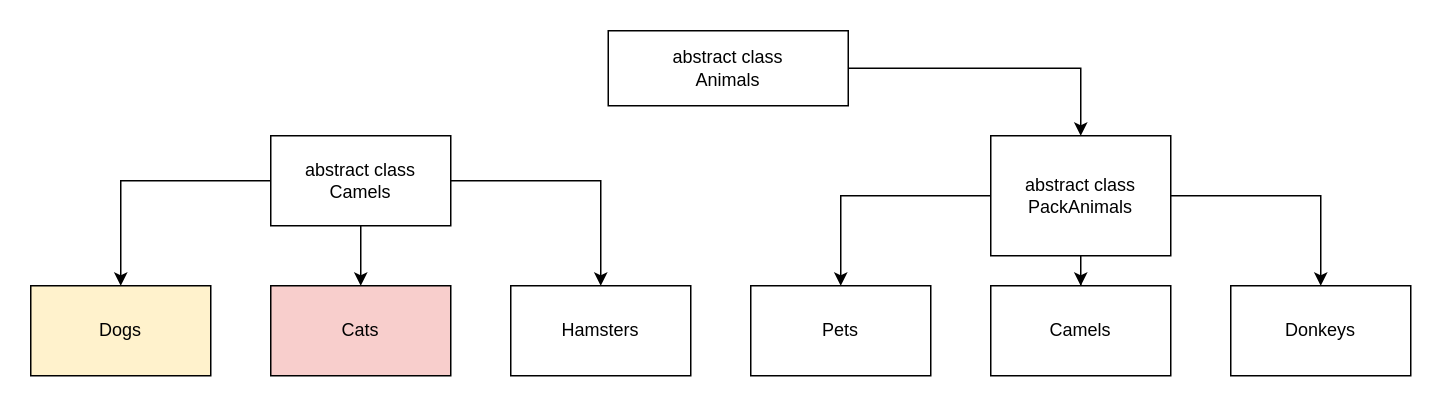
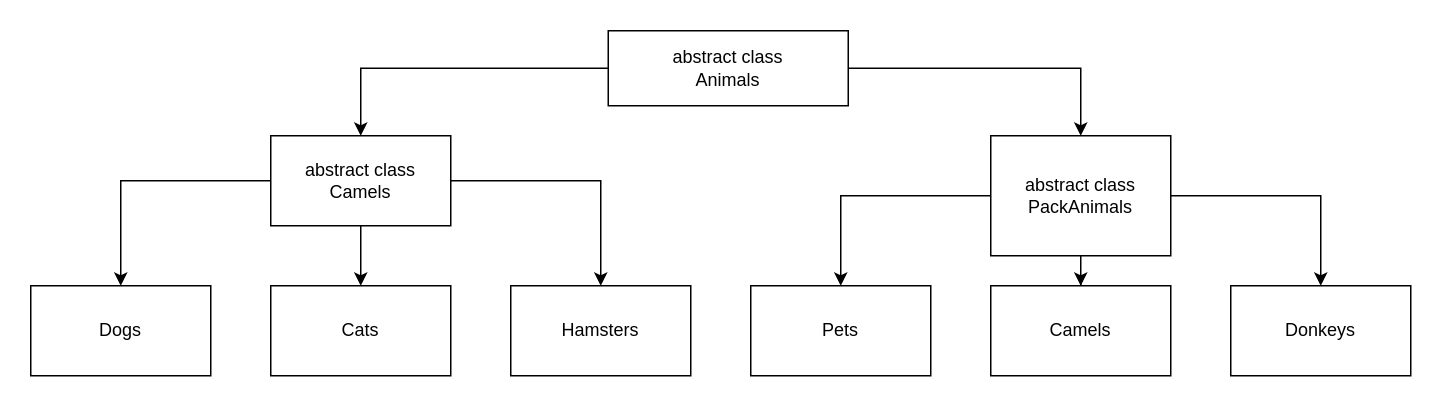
none -> (456, 68)
(121, 331) -> (121, 331)
(361, 331) -> (361, 331)
